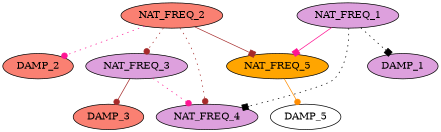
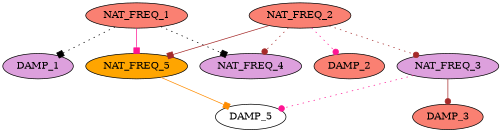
(348, 15) -> (137, 15)
(290, 89) -> (192, 91)
(170, 90) -> (349, 92)
